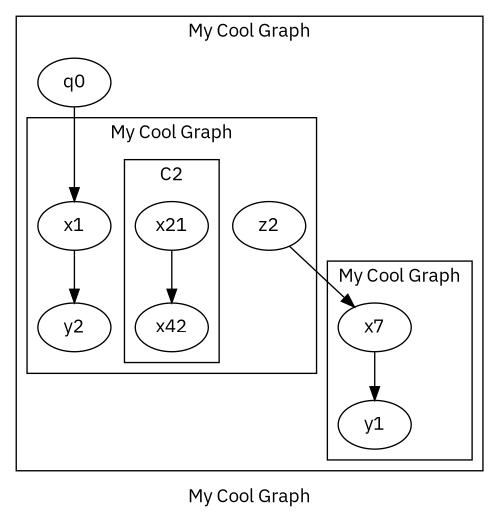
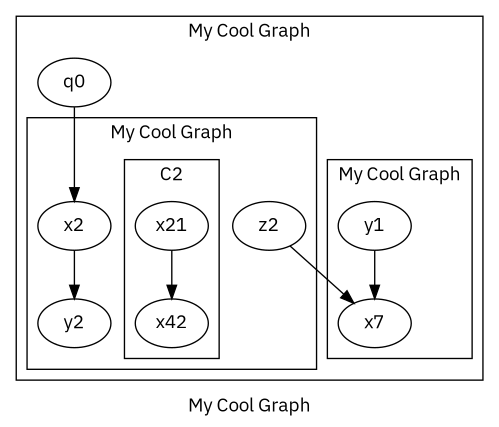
(74, 226) -> (74, 226)
(375, 369) -> (375, 268)
